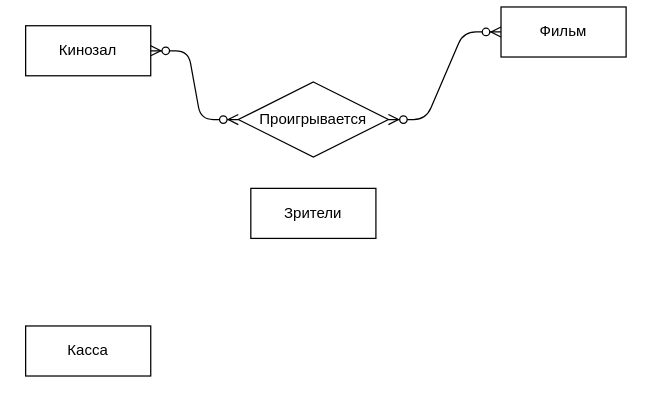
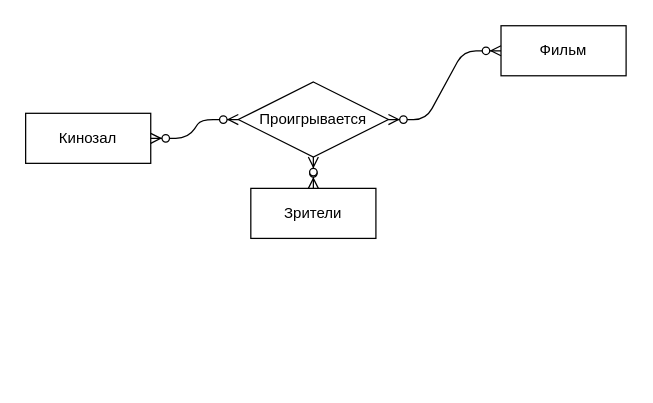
(563, 32) -> (563, 51)
(88, 51) -> (88, 138)
none -> (313, 173)
(88, 351) -> none
